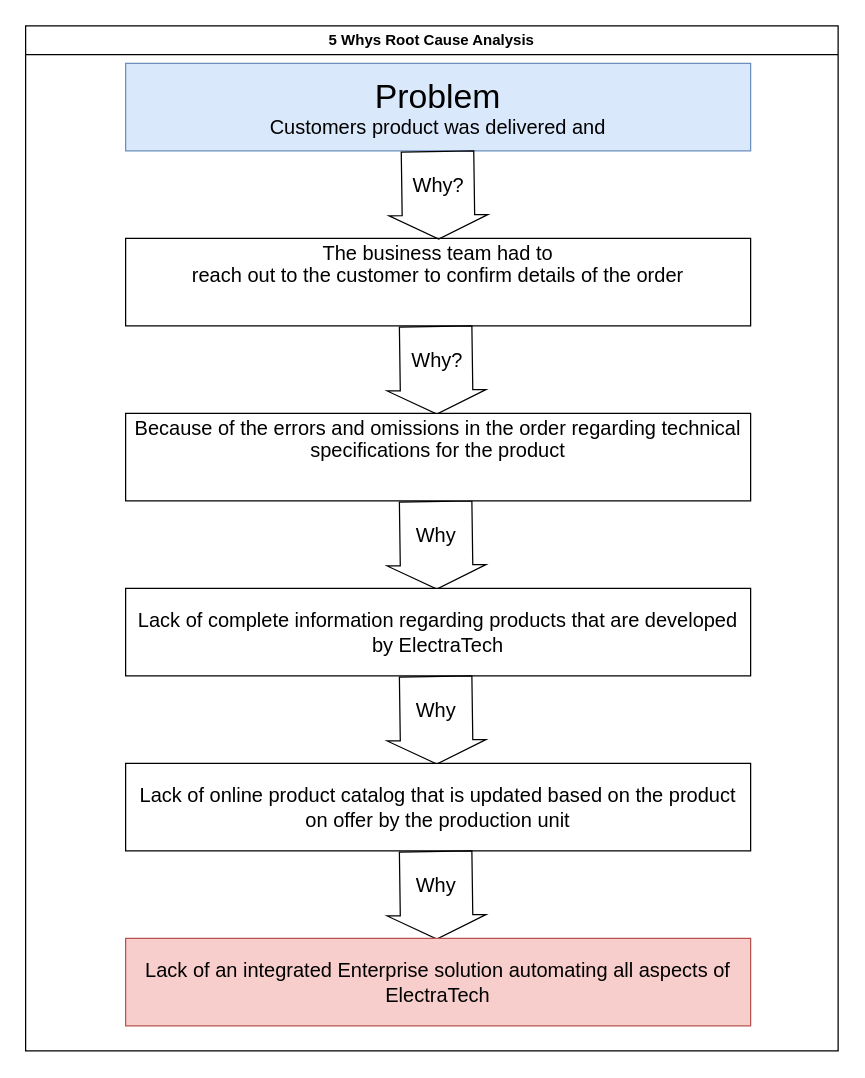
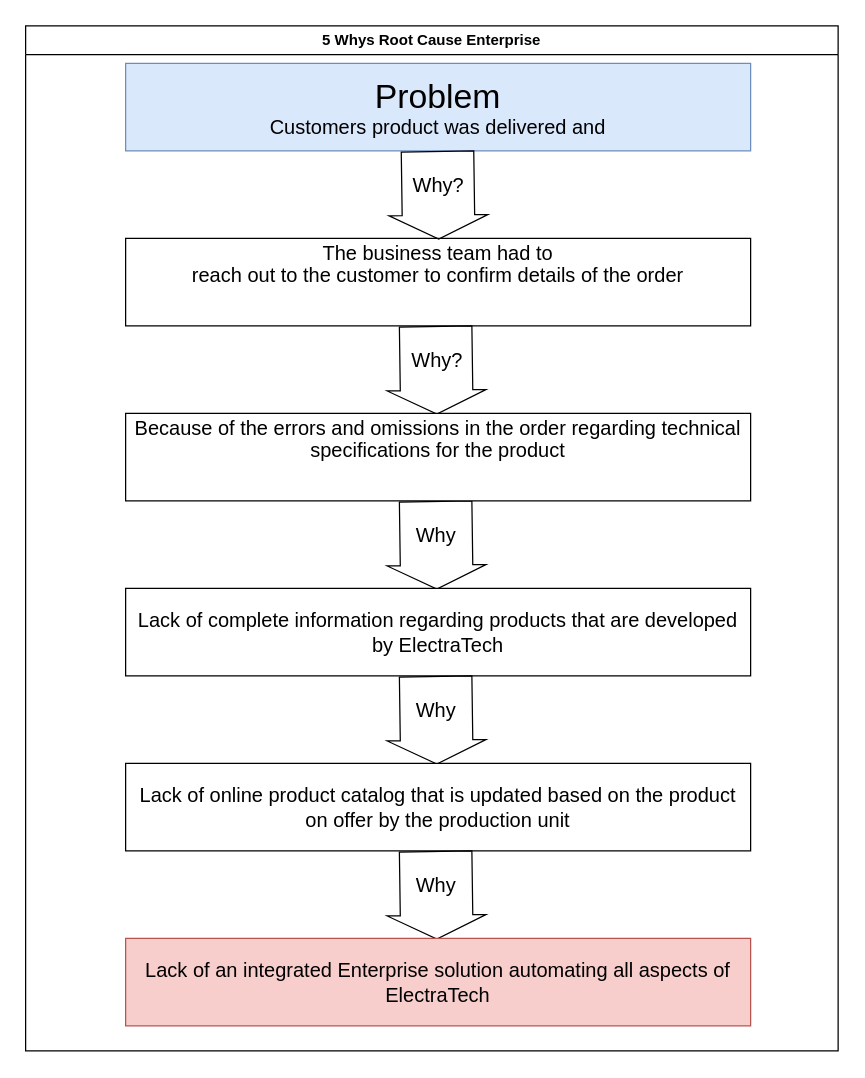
(432, 41) -> (432, 41)
